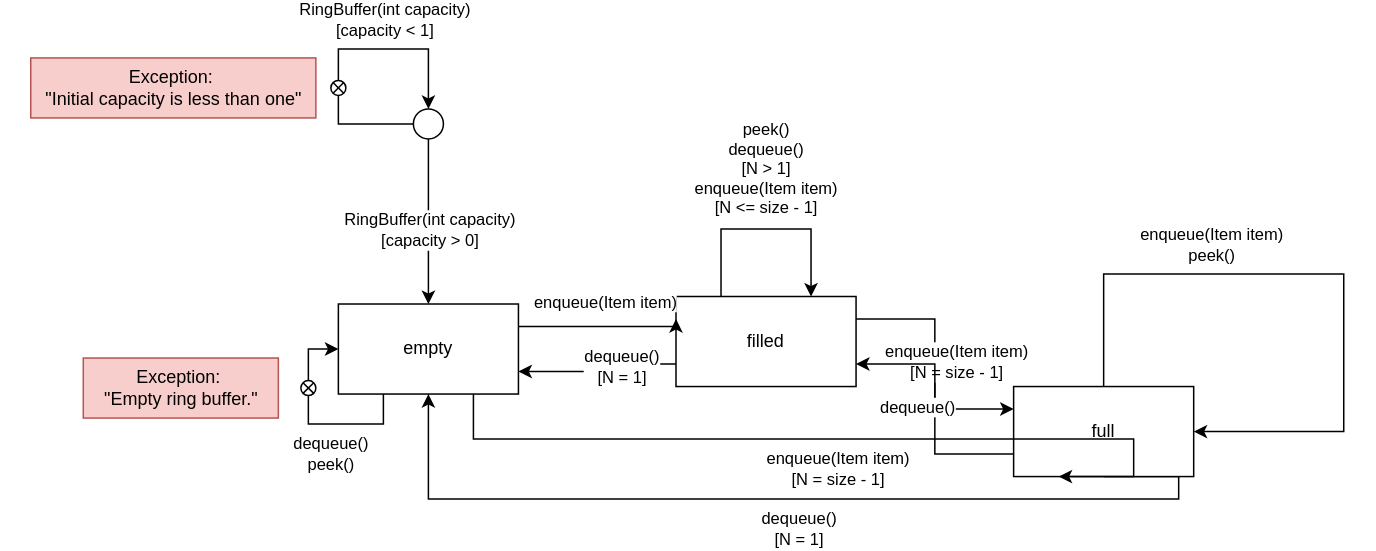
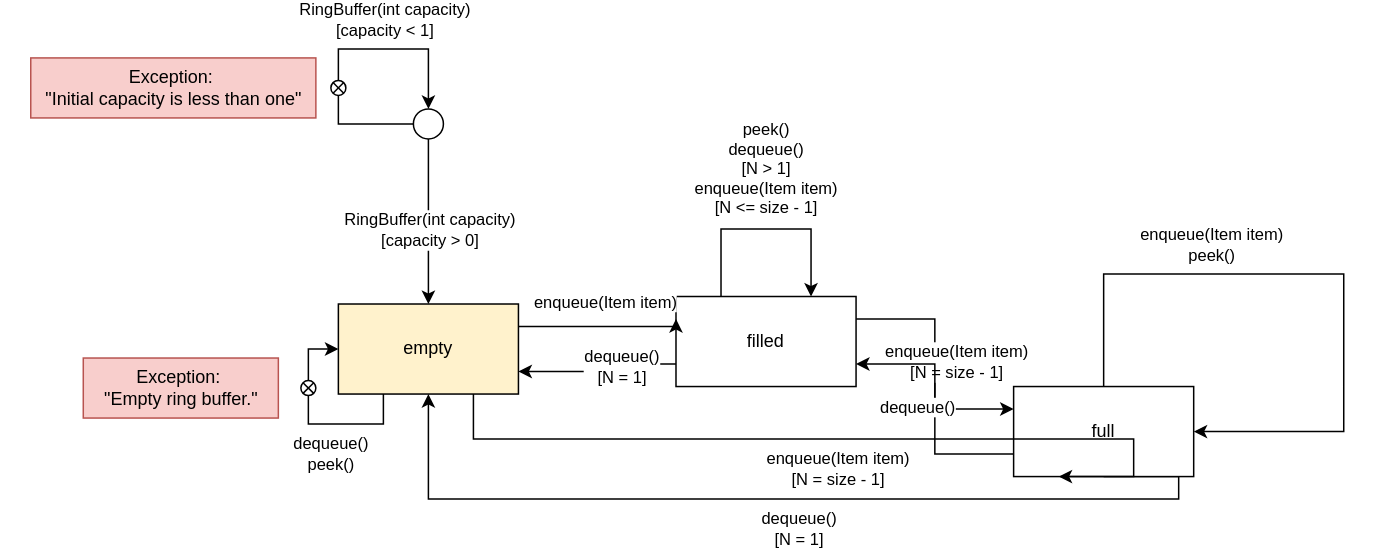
(428, 349) -> (428, 349)
